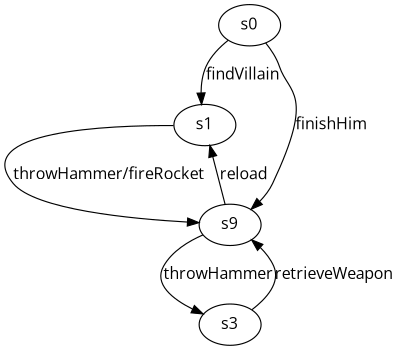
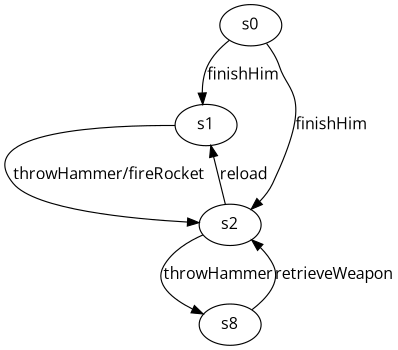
(243, 75) -> (243, 75)
(230, 225) -> (230, 225)
(230, 325) -> (230, 325)
